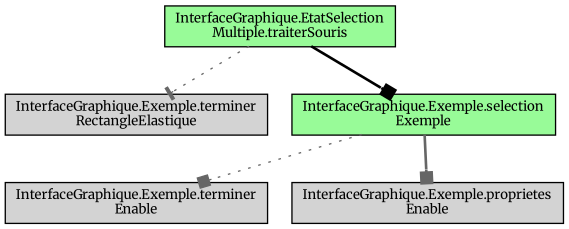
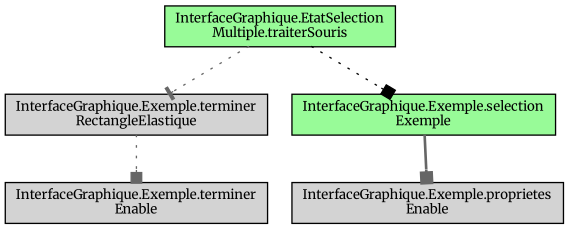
(346, 67) -> (346, 67)
(287, 157) -> (136, 152)
